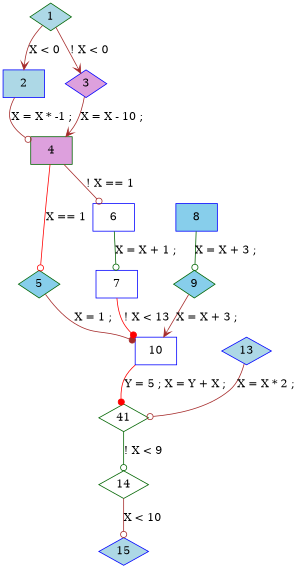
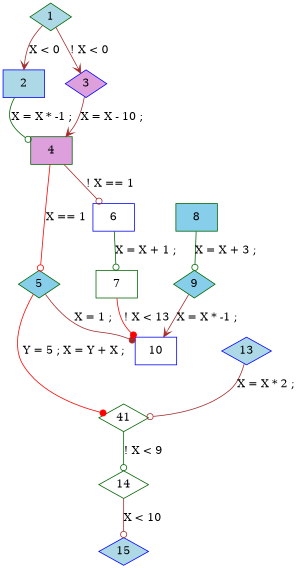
(10, 120) -> (10, 120)
(197, 217) -> (197, 217)
(117, 284) -> (117, 284)
(209, 318) -> (209, 318)
(124, 380) -> (28, 372)
